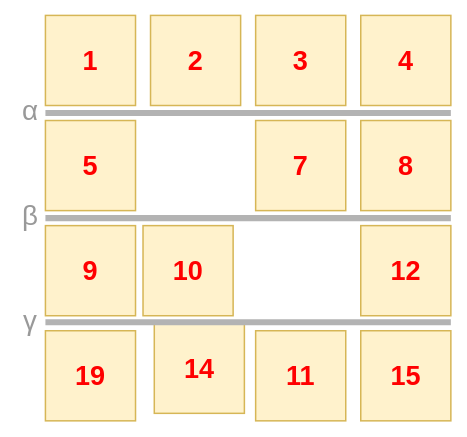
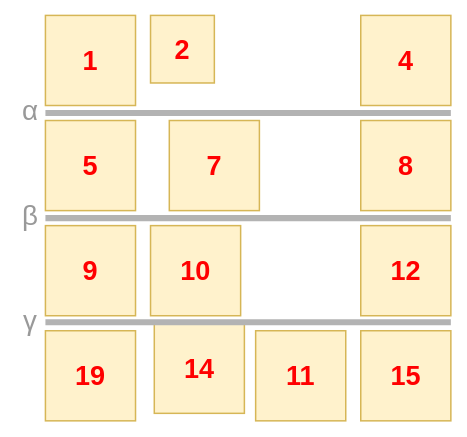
(195, 60) -> (182, 49)
(300, 60) -> none
(300, 165) -> (214, 165)
(188, 270) -> (195, 270)
